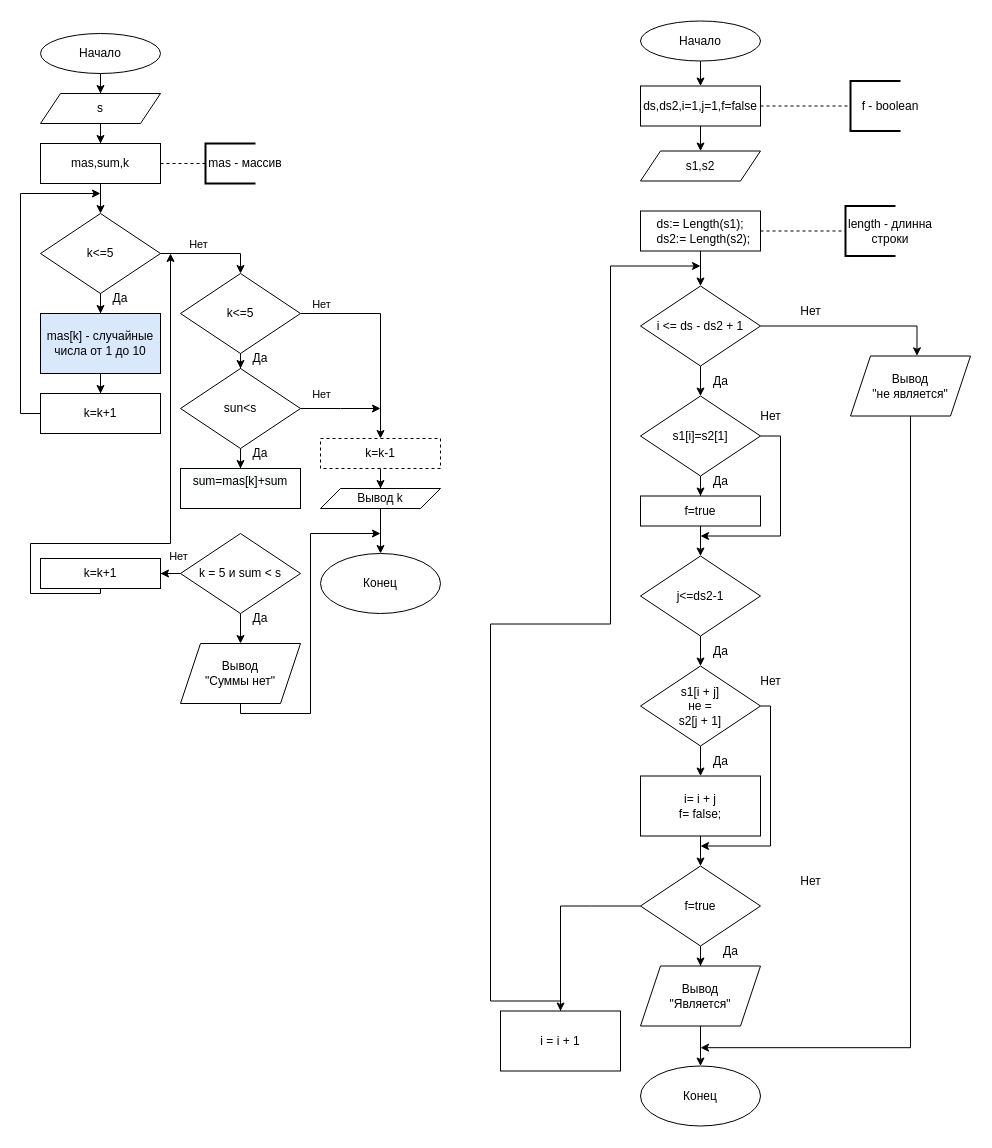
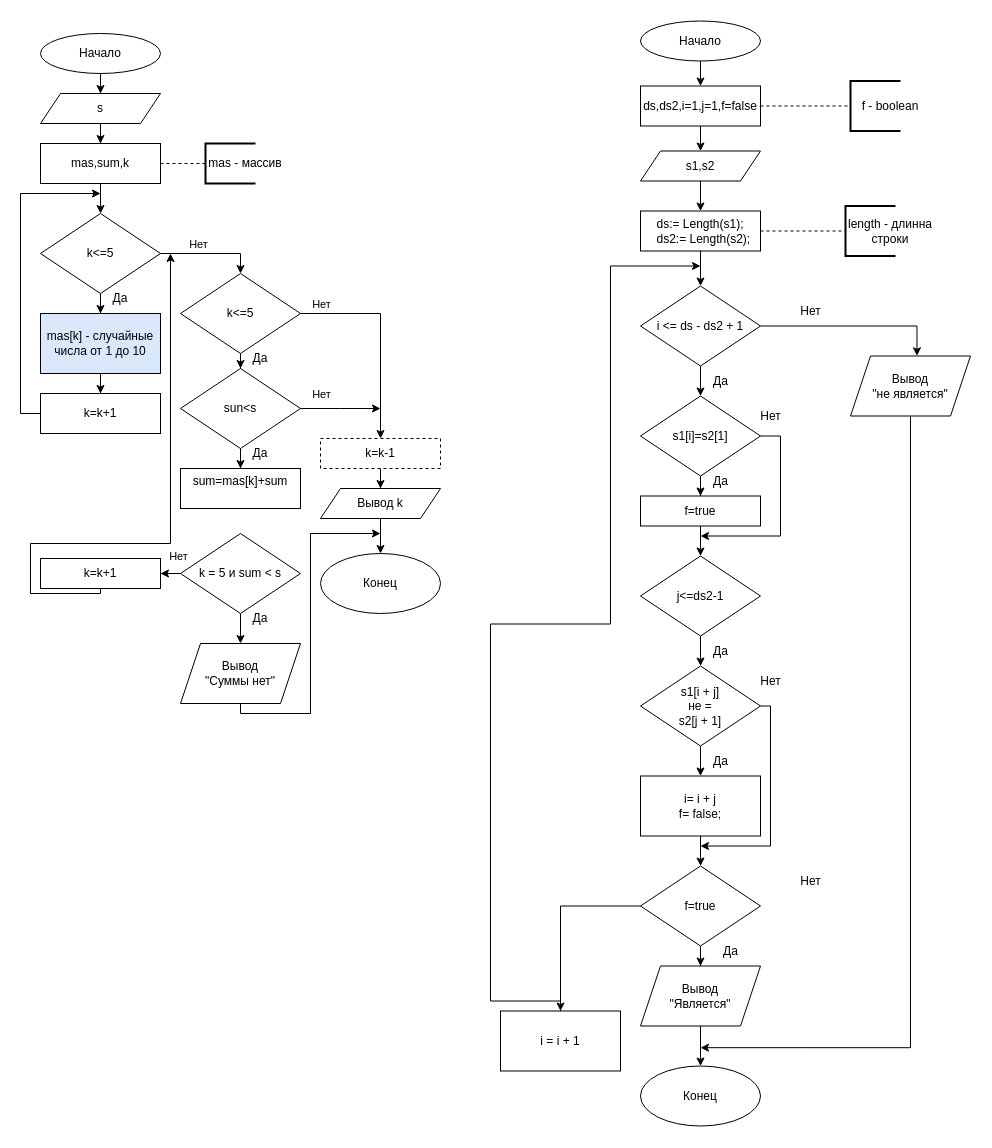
none -> (701, 200)
(381, 499) -> (381, 504)
